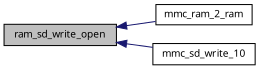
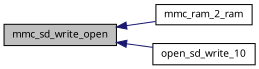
(60, 35) -> (60, 35)
(204, 54) -> (204, 54)
